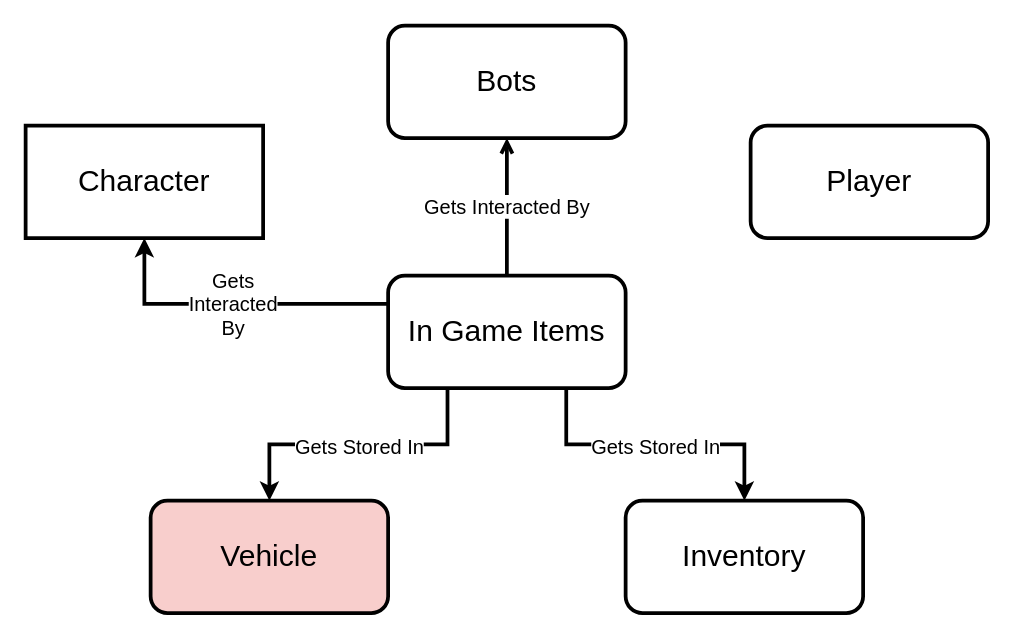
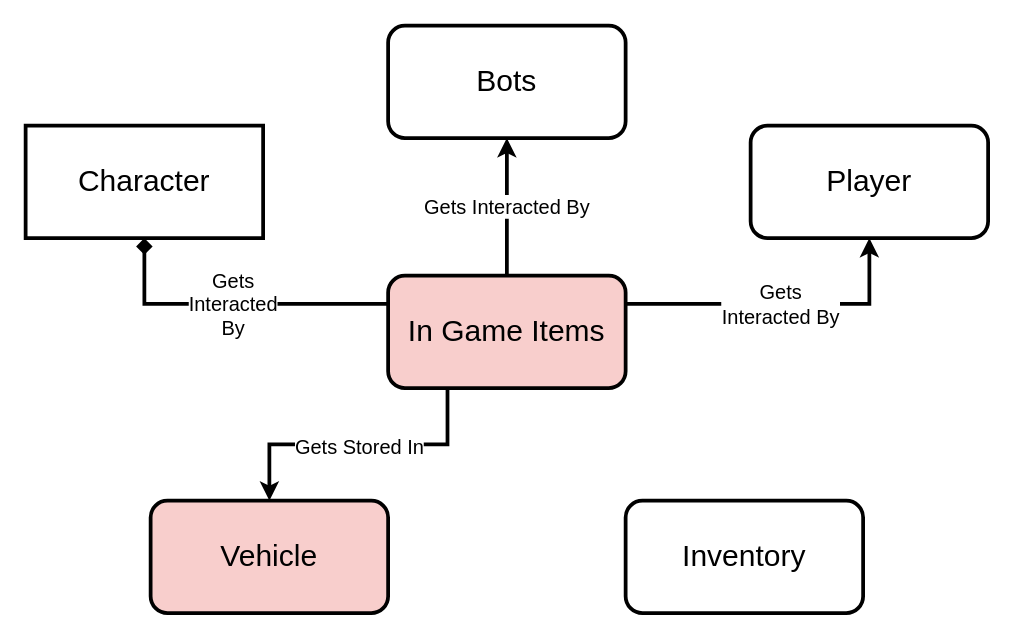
(507, 153) -> (507, 153)
(144, 253) -> (144, 254)
none -> (674, 304)
(507, 332) -> (507, 332)
(648, 444) -> none
